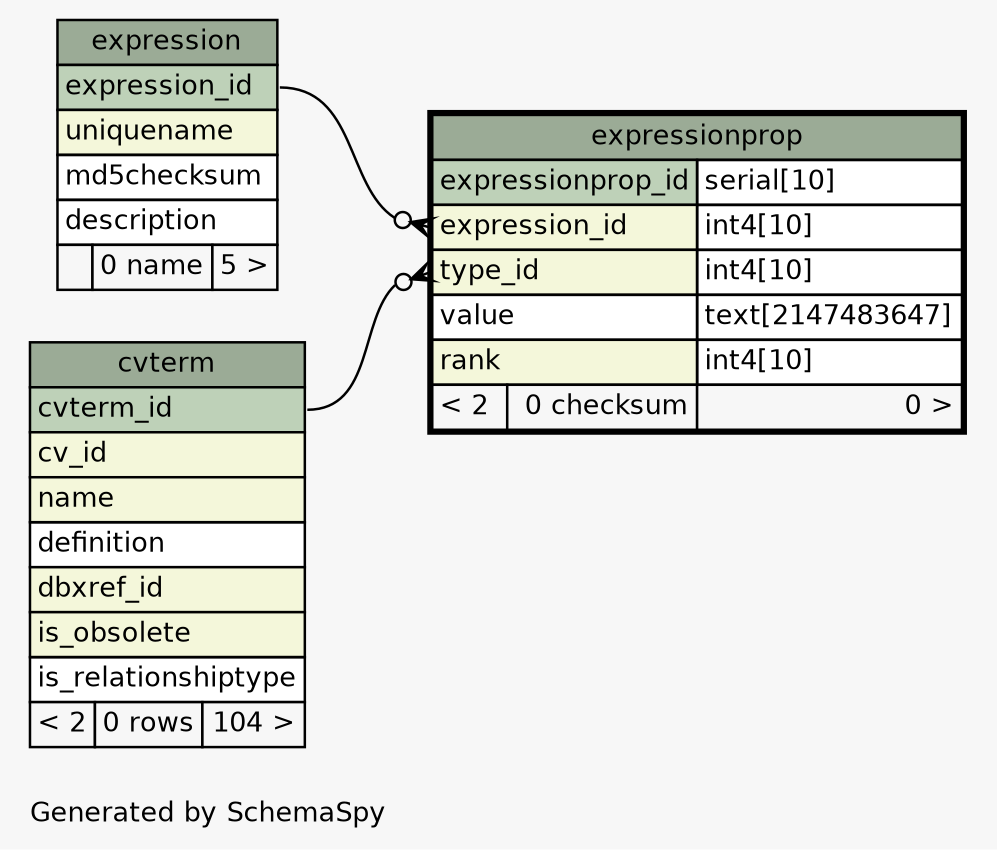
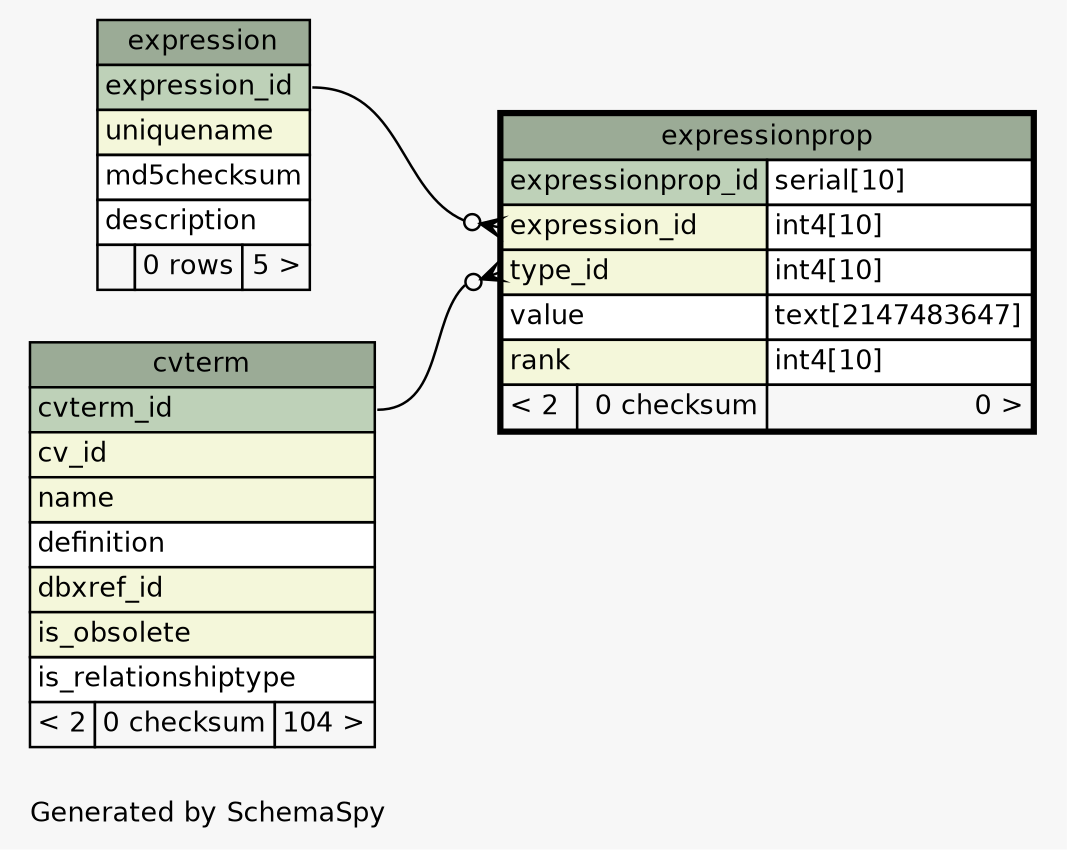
(152, 266) -> (189, 266)
(149, 723) -> (185, 723)
